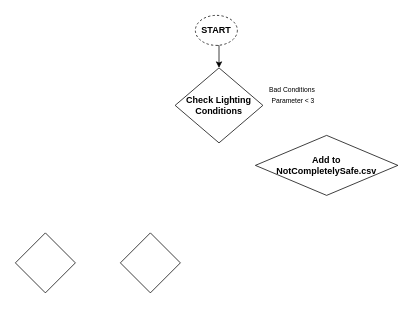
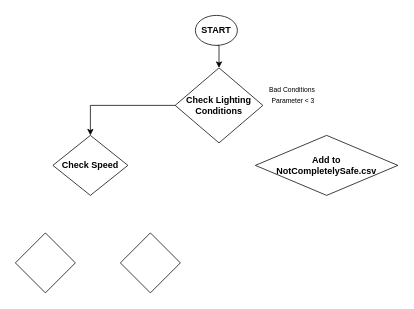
(216, 30) -> (216, 30)
none -> (121, 105)
none -> (90, 165)
